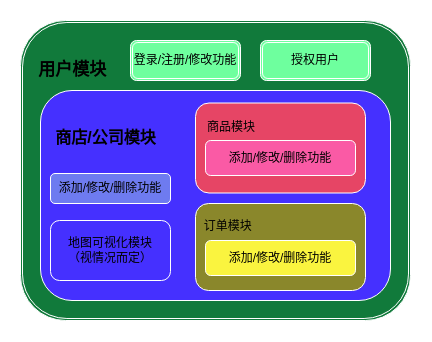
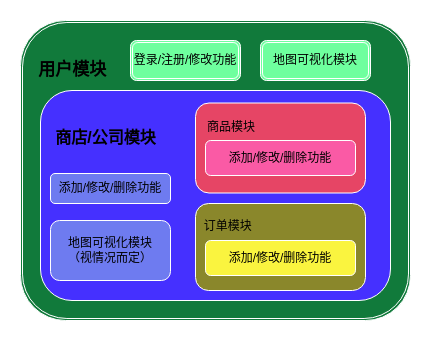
(316, 61) -> (316, 61)
(111, 251) -> (111, 251)
